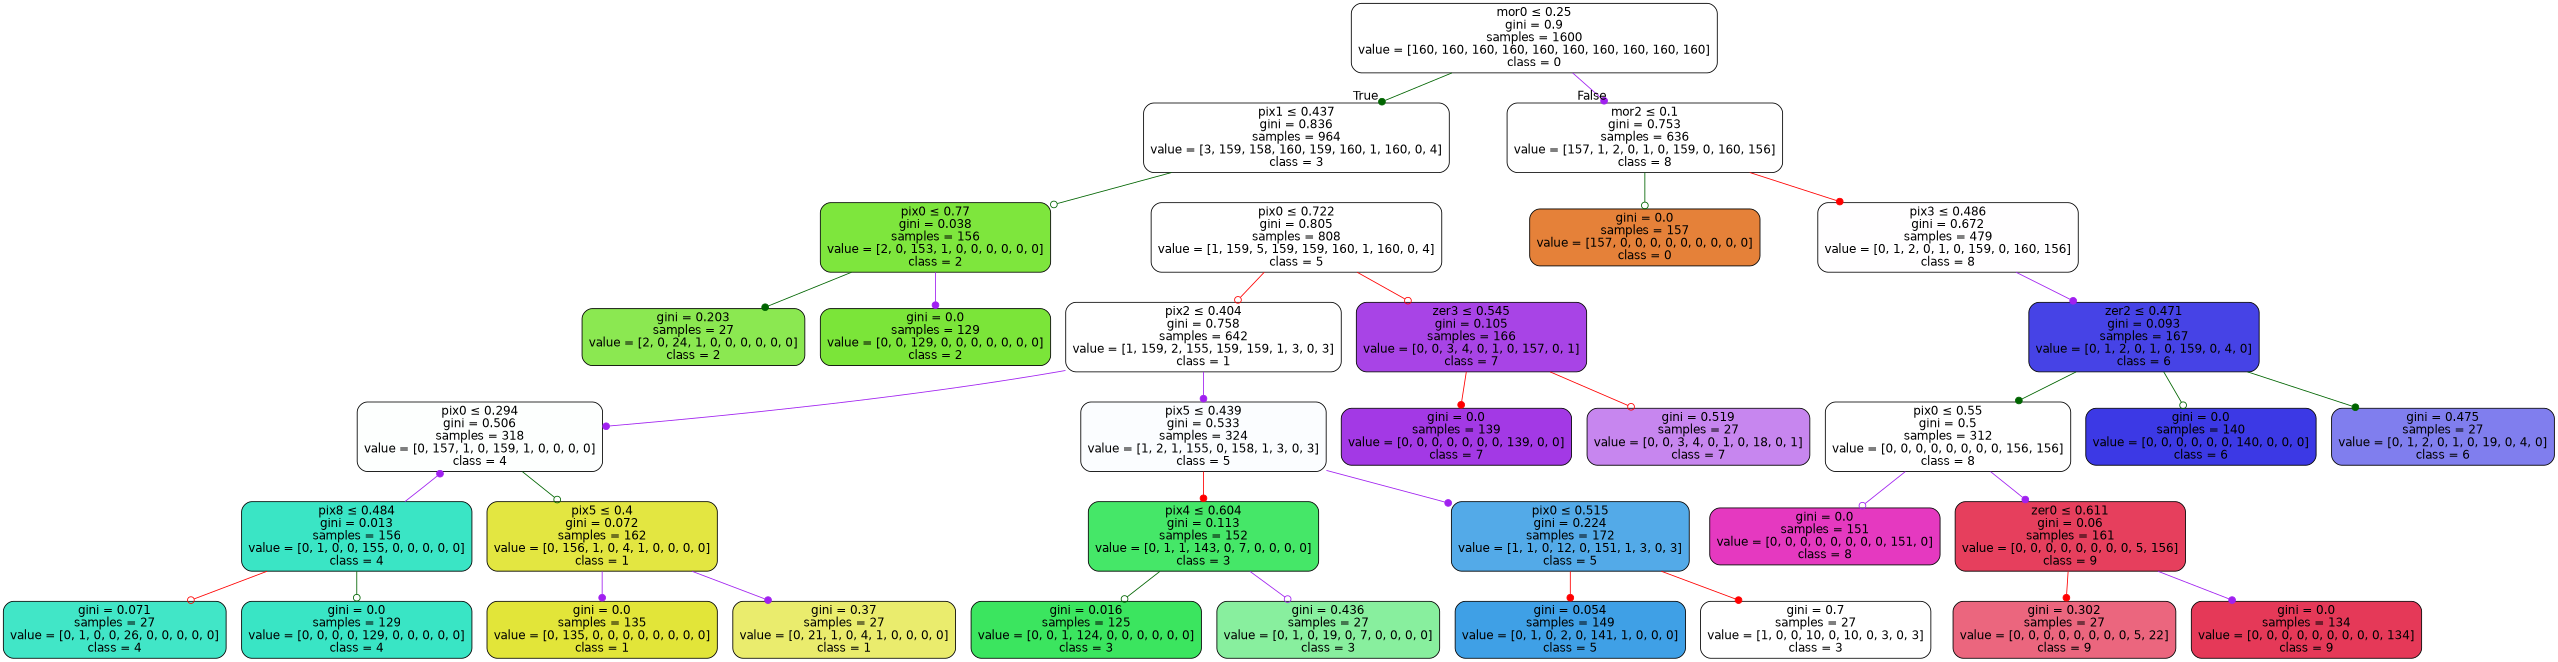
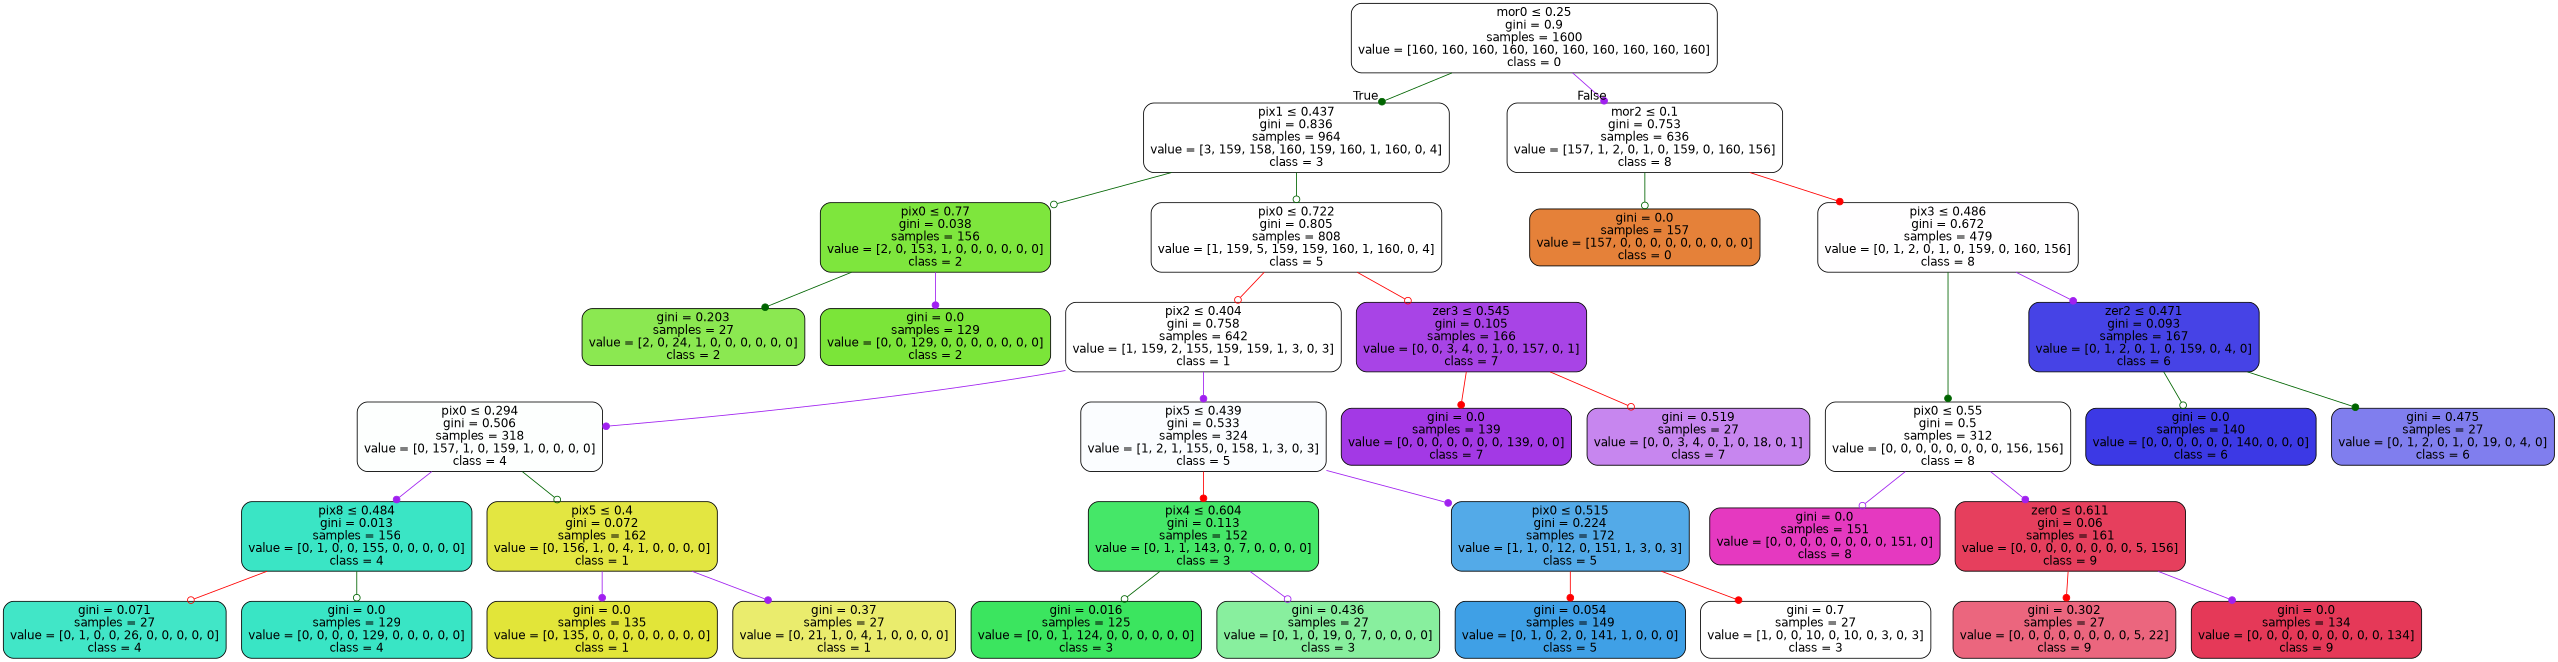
none -> (1296, 184)
(2049, 385) -> (1948, 334)
(421, 489) -> (416, 484)
